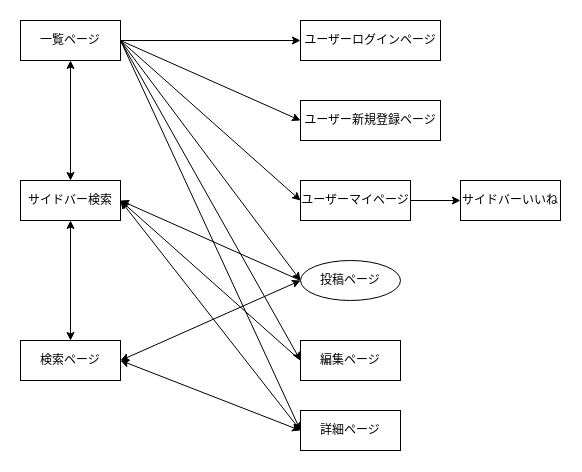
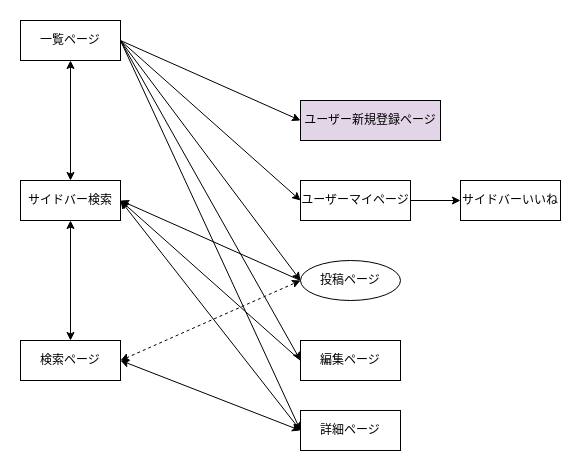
(208, 41) -> none
(371, 41) -> none
(371, 121) -> (371, 121)
(209, 321) -> (209, 321)
